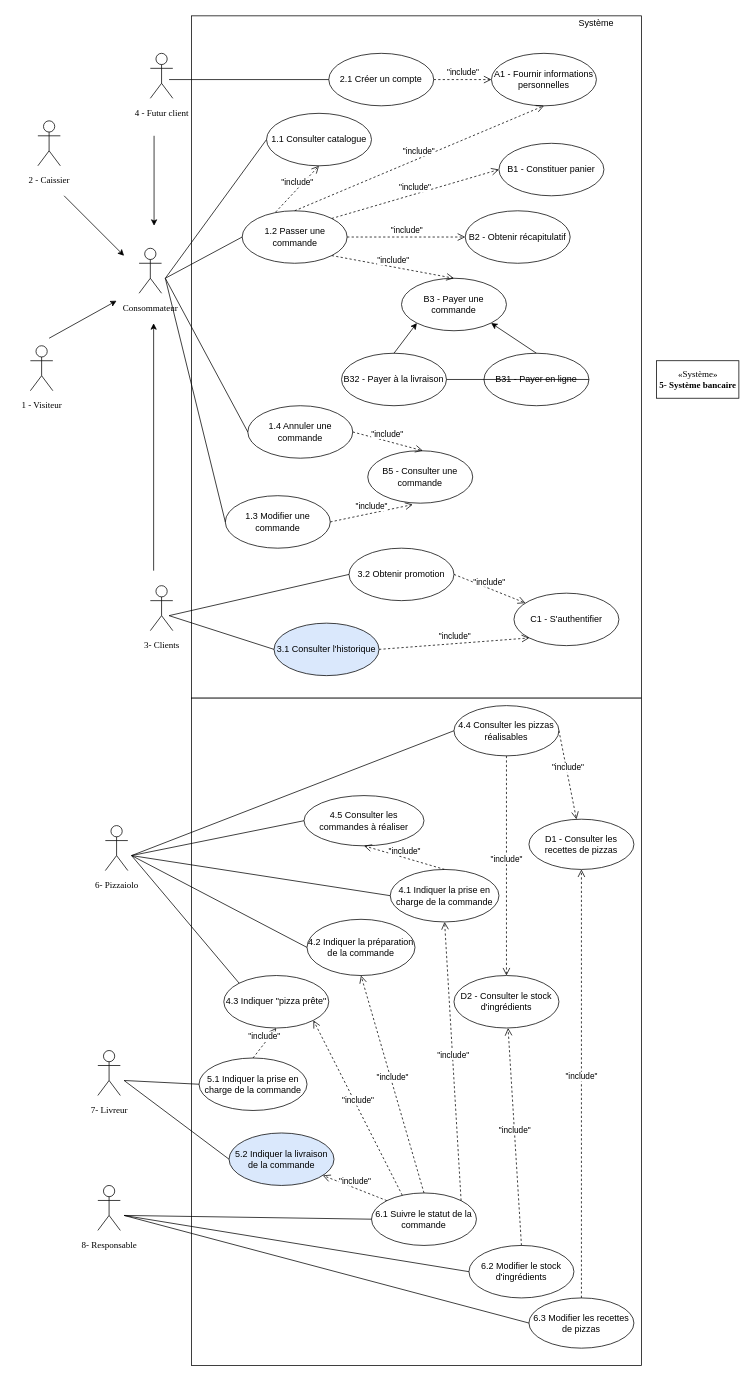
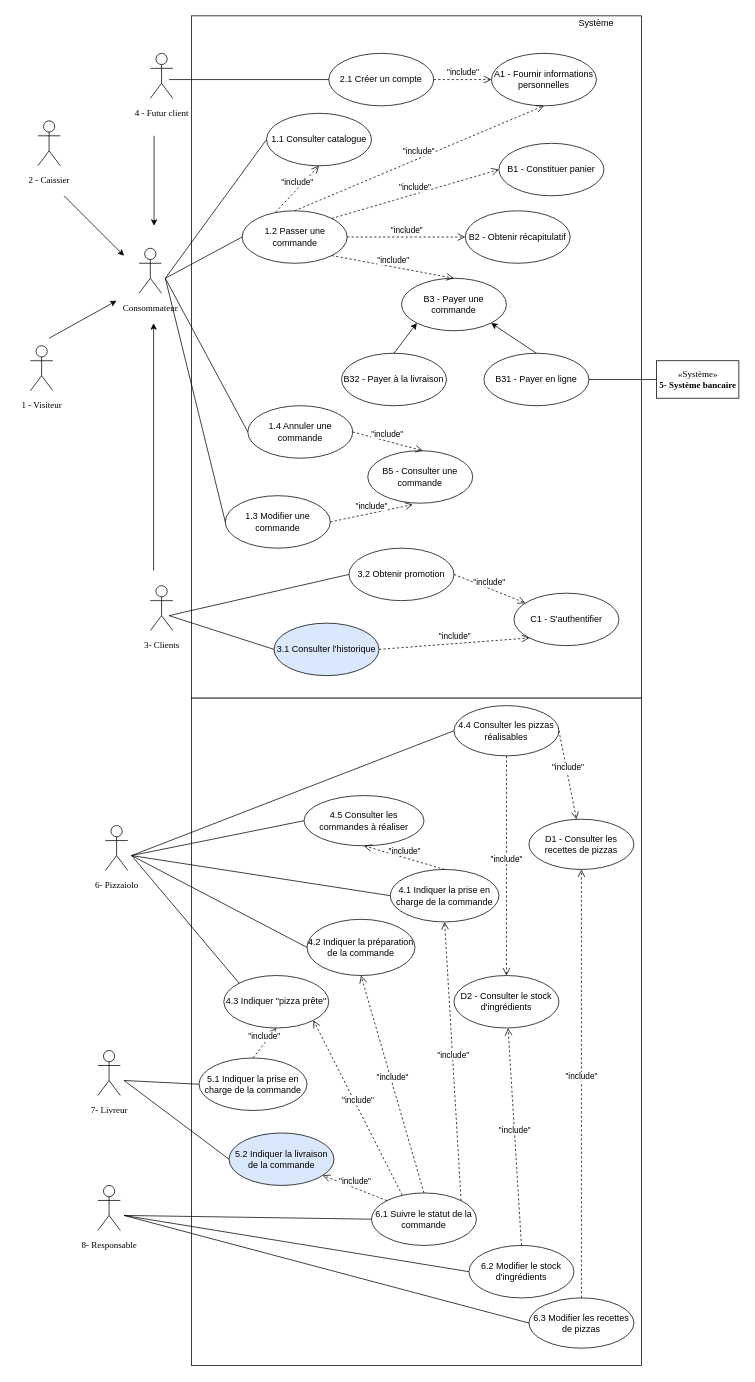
(518, 379) -> (622, 379)
